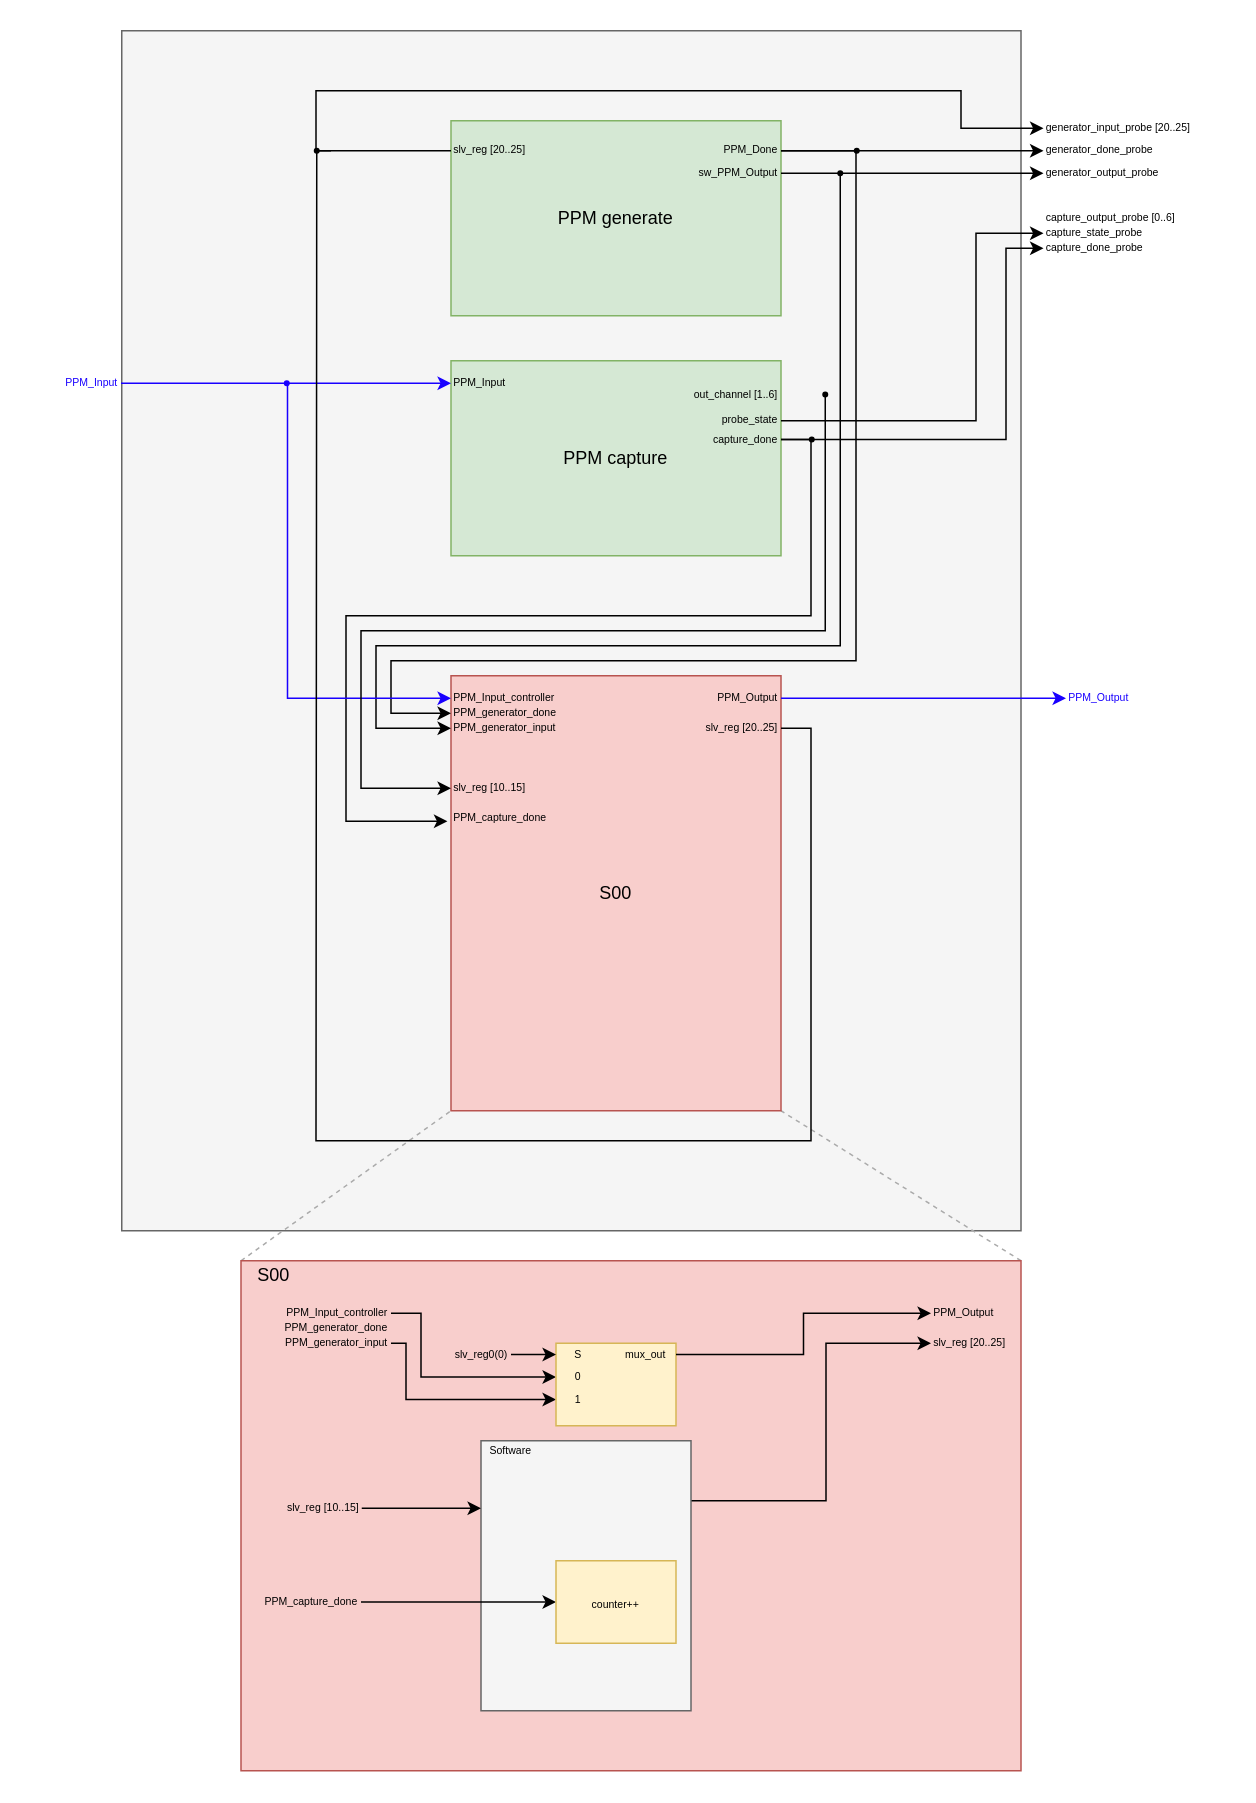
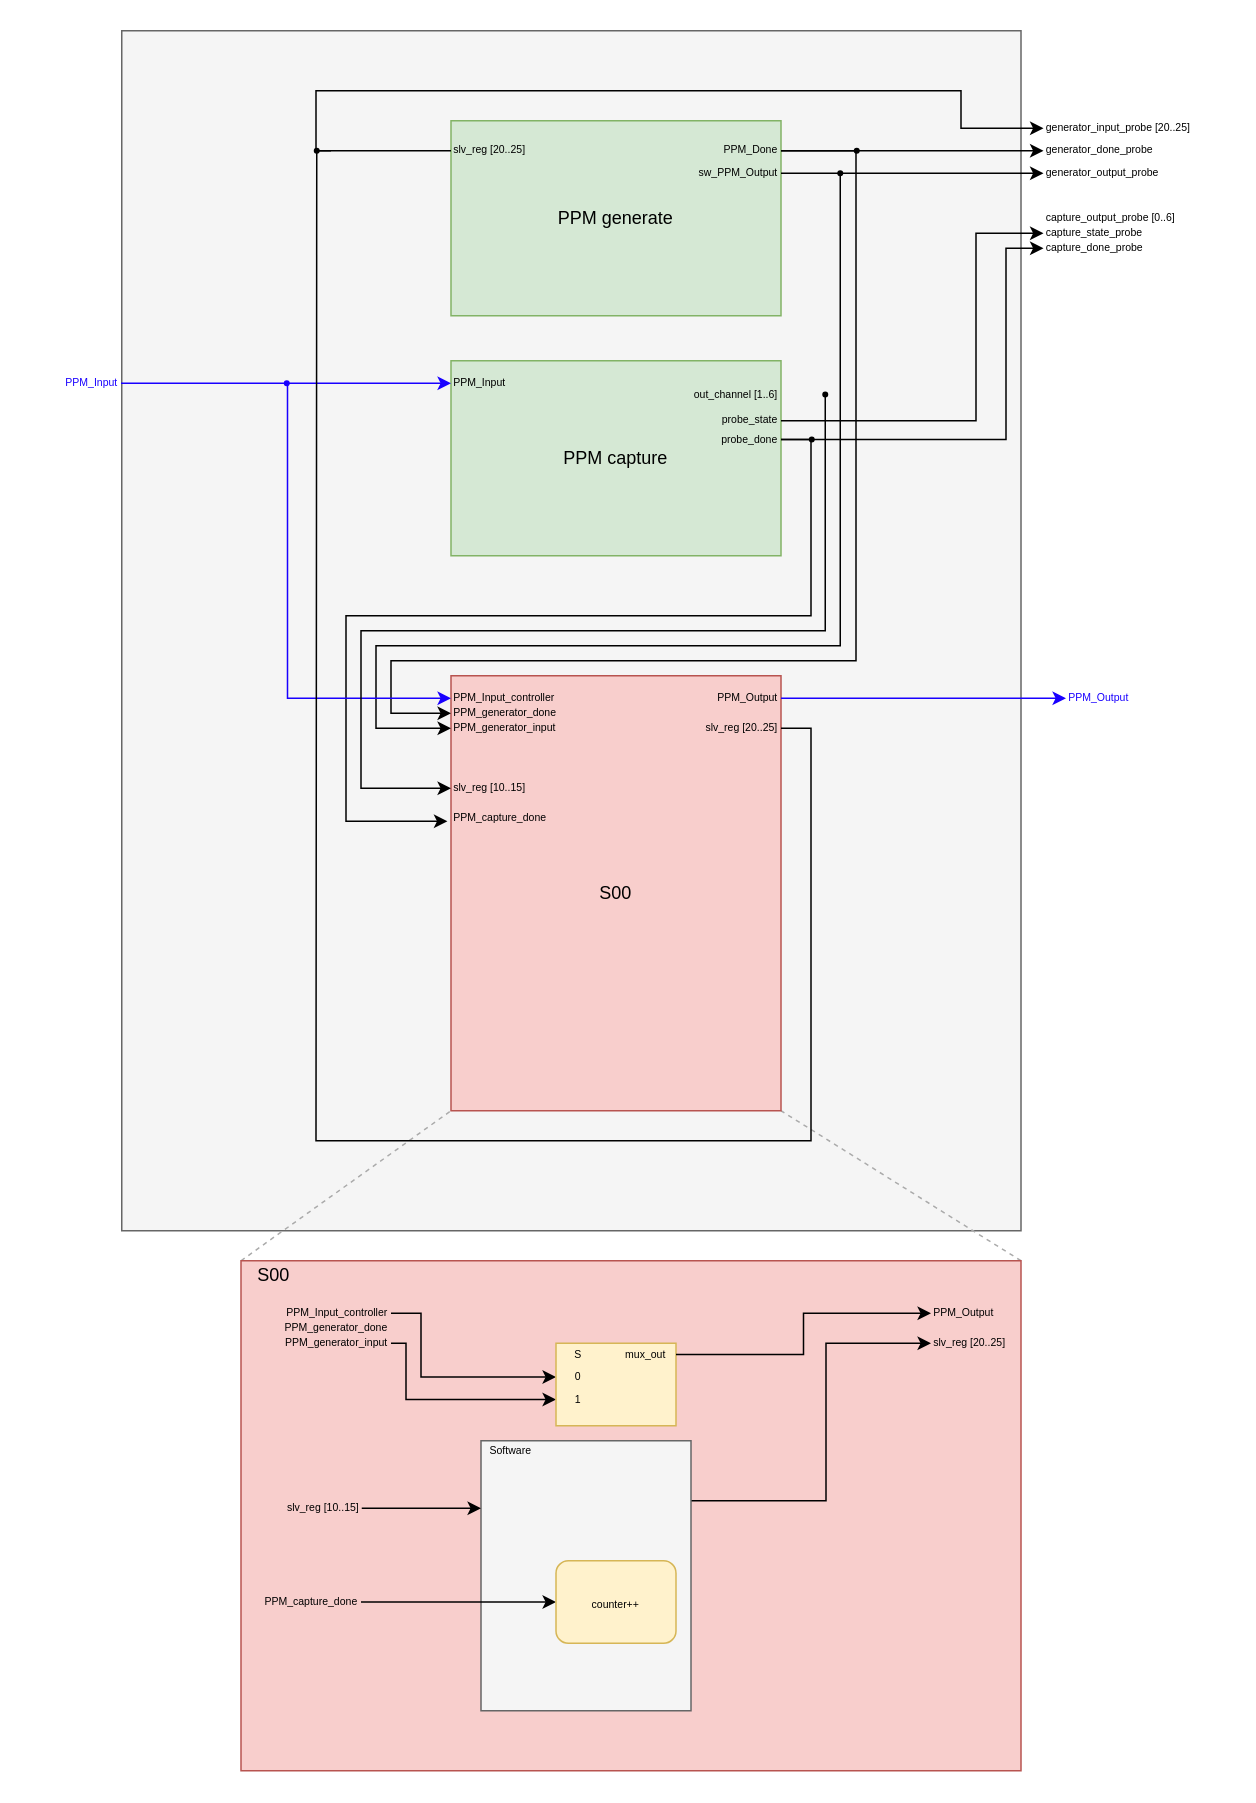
(742, 440) -> (748, 440)
(473, 1355) -> none
(539, 1355) -> none
(616, 1602) -> (616, 1602)
